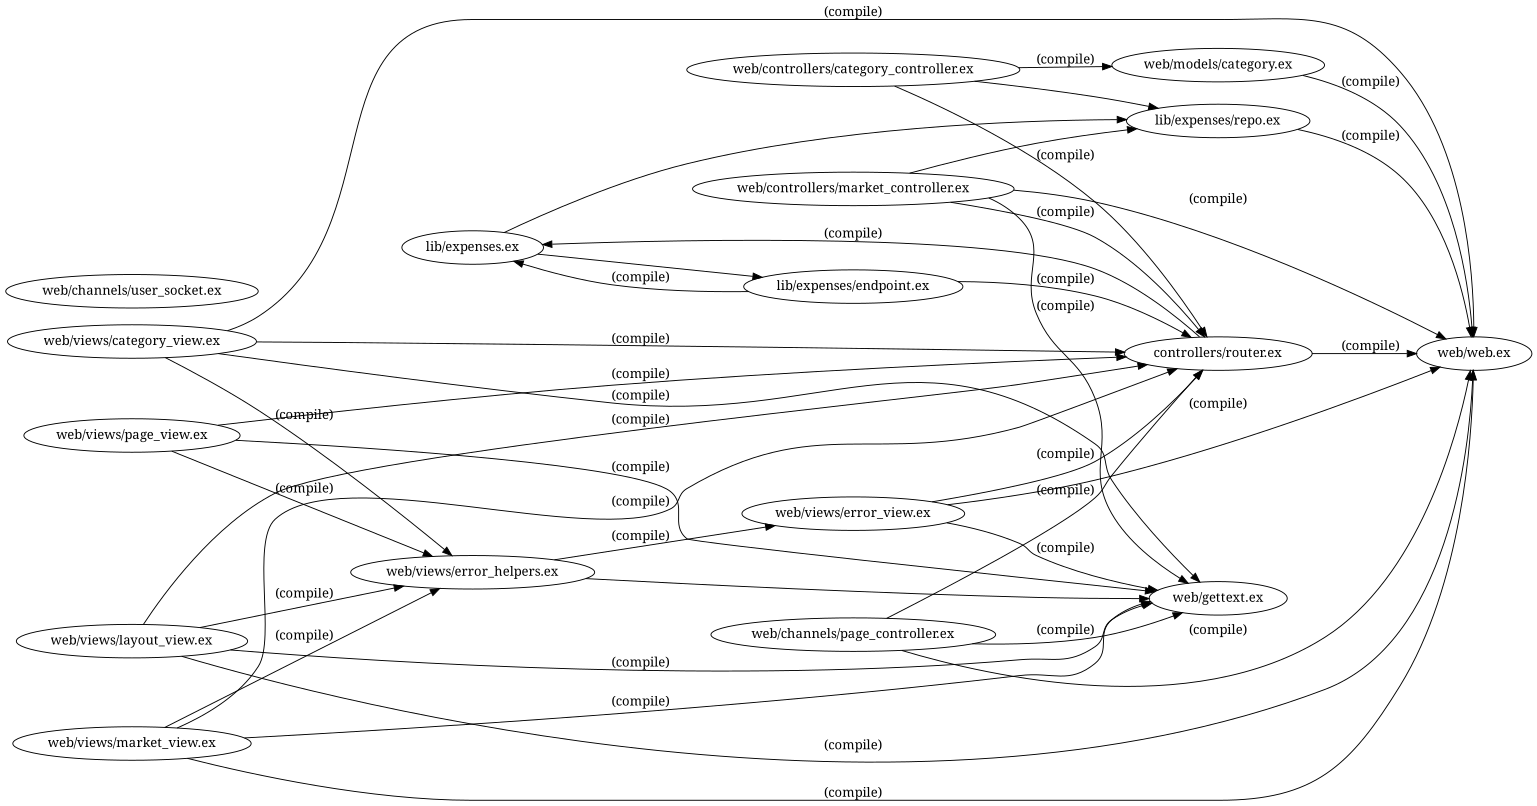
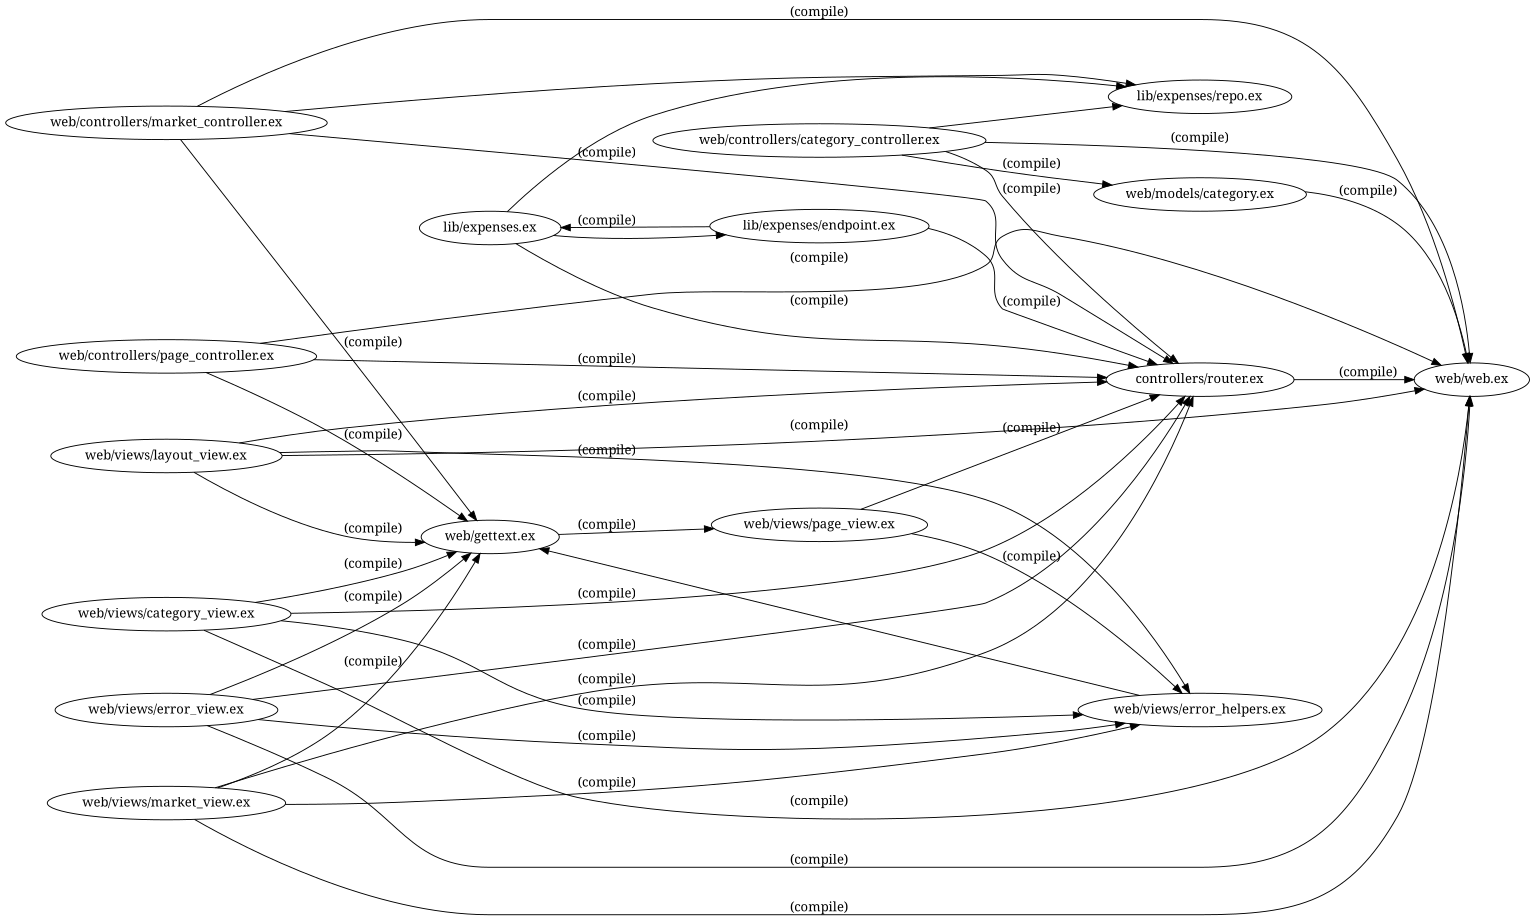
(1419, 197) -> (1289, 157)
(887, 243) -> (814, 338)
(132, 291) -> none
(679, 526) -> (632, 532)
(660, 543) -> (687, 748)
(853, 635) -> (166, 356)
